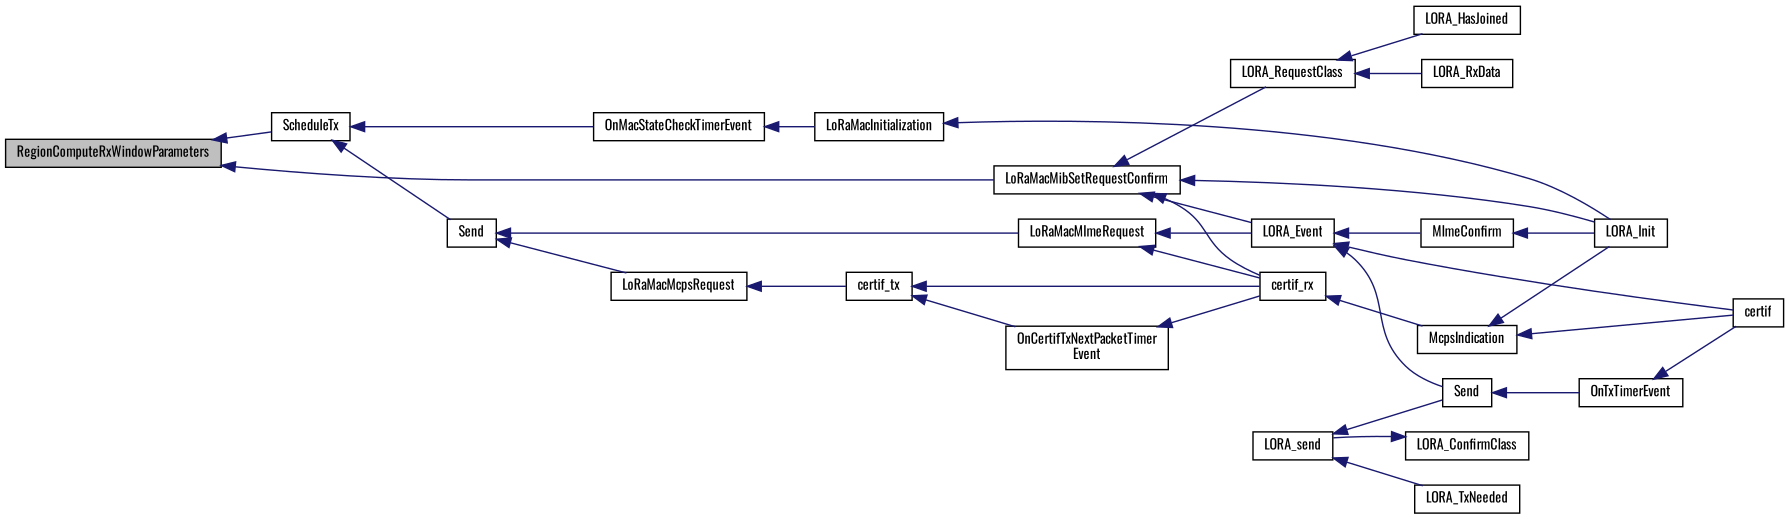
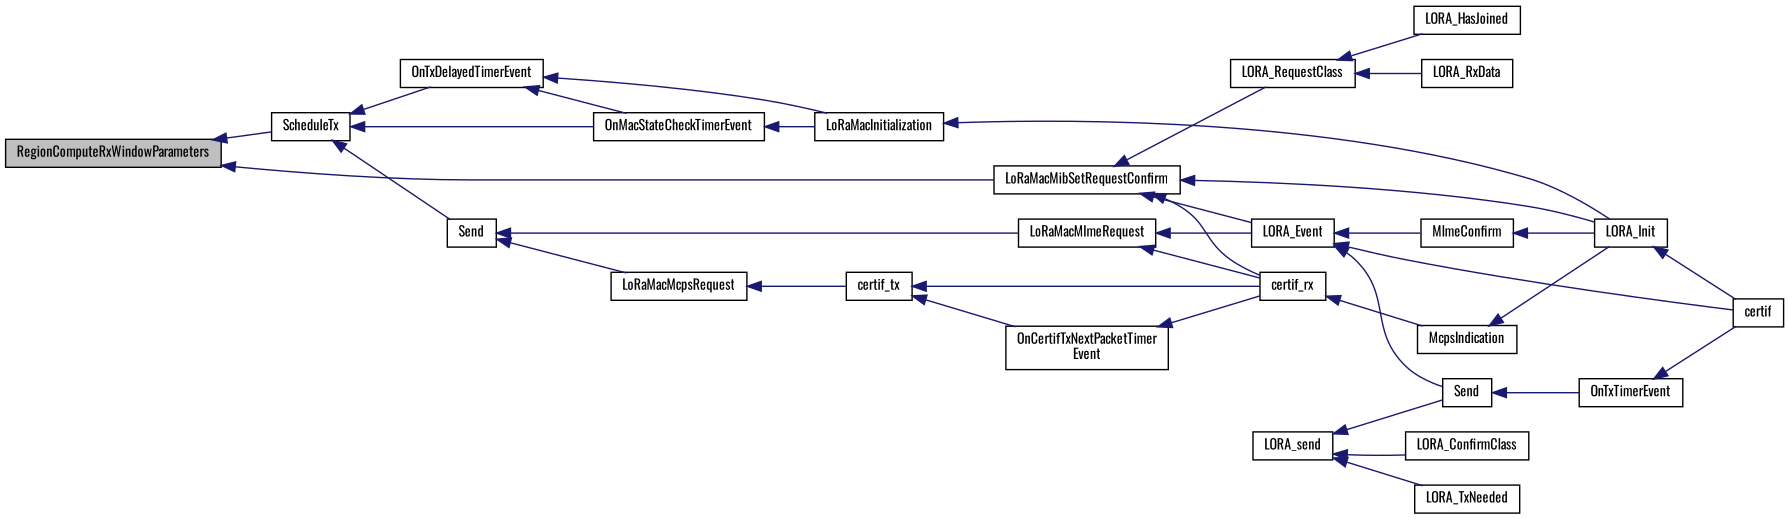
none -> (472, 74)
(1632, 324) -> (1701, 277)
(1362, 437) -> (1376, 455)
